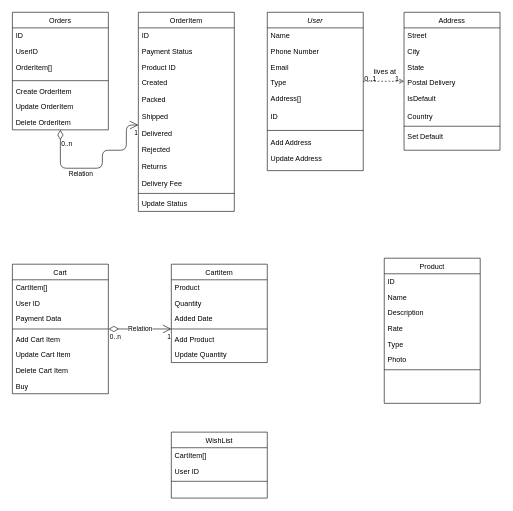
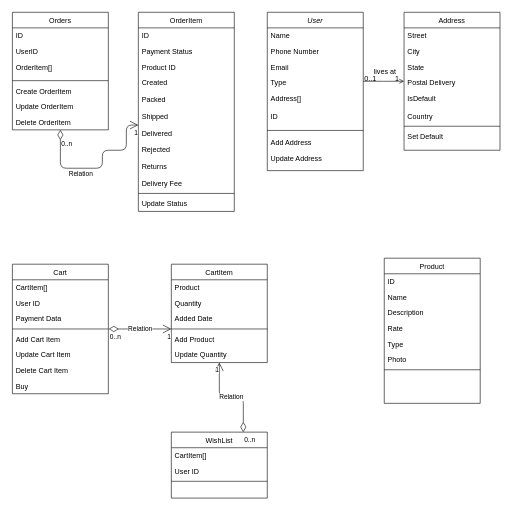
(384, 81) -> (384, 81)
none -> (227, 398)
